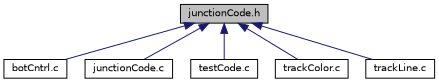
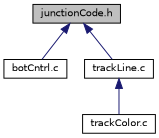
(272, 44) -> (119, 102)
(129, 69) -> none
(224, 69) -> none
